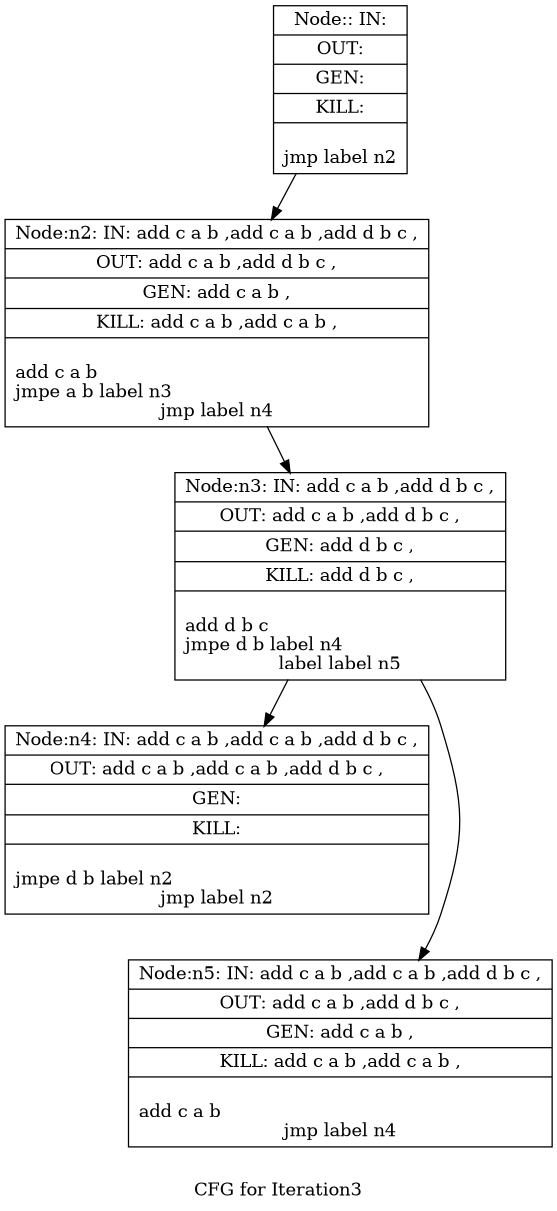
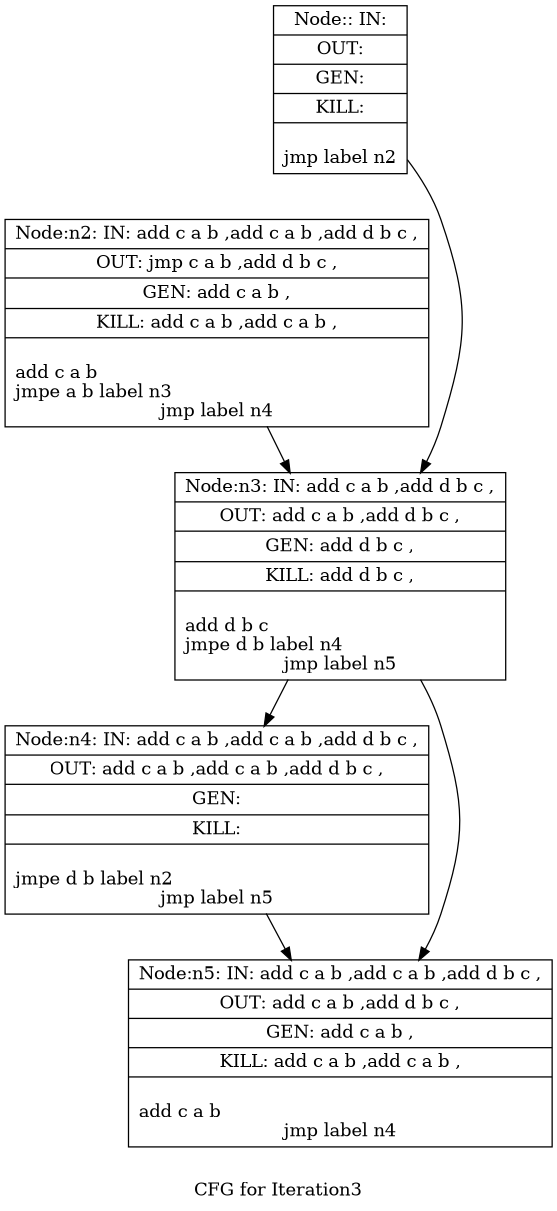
(287, 191) -> (462, 308)
(217, 263) -> (217, 263)
(340, 664) -> (340, 664)
(217, 898) -> (217, 898)
none -> (276, 931)
